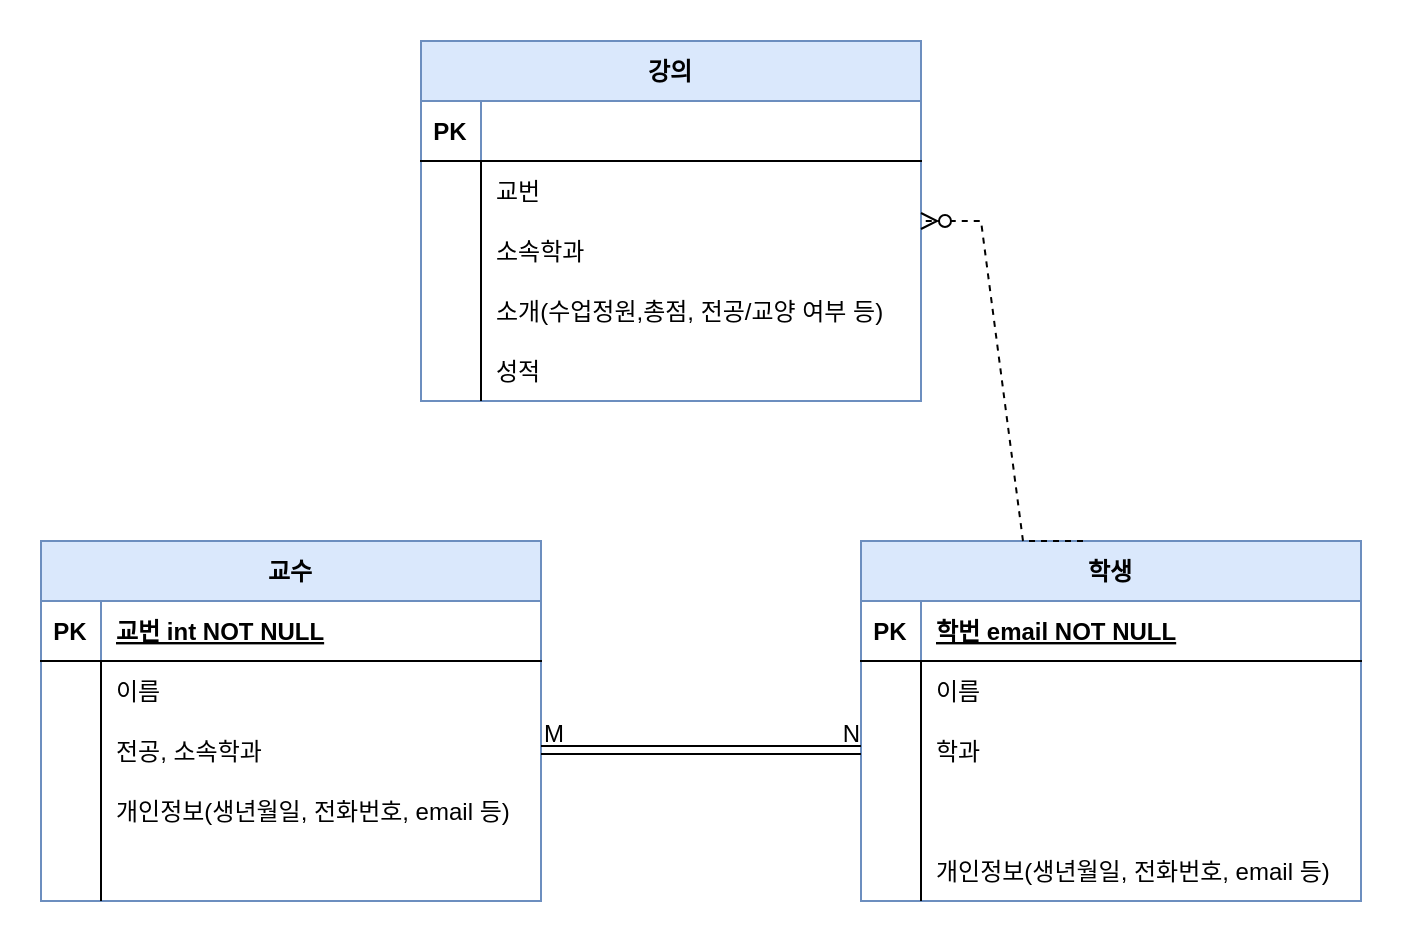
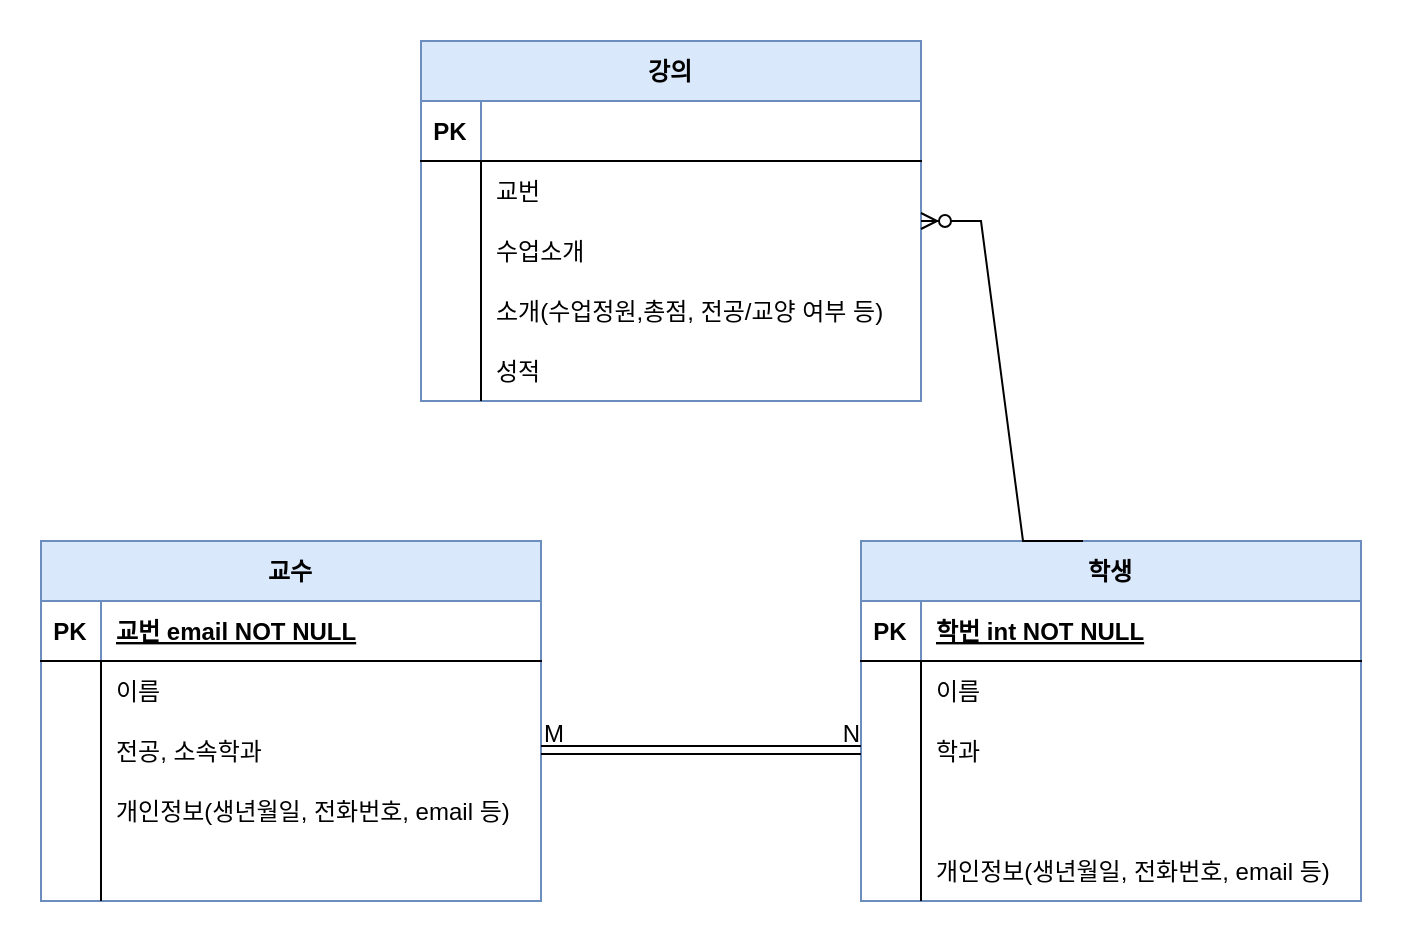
(544, 252) -> (544, 252)
(1004, 396) -> (1004, 396)
(215, 632) -> (225, 632)
(1045, 632) -> (1035, 632)
